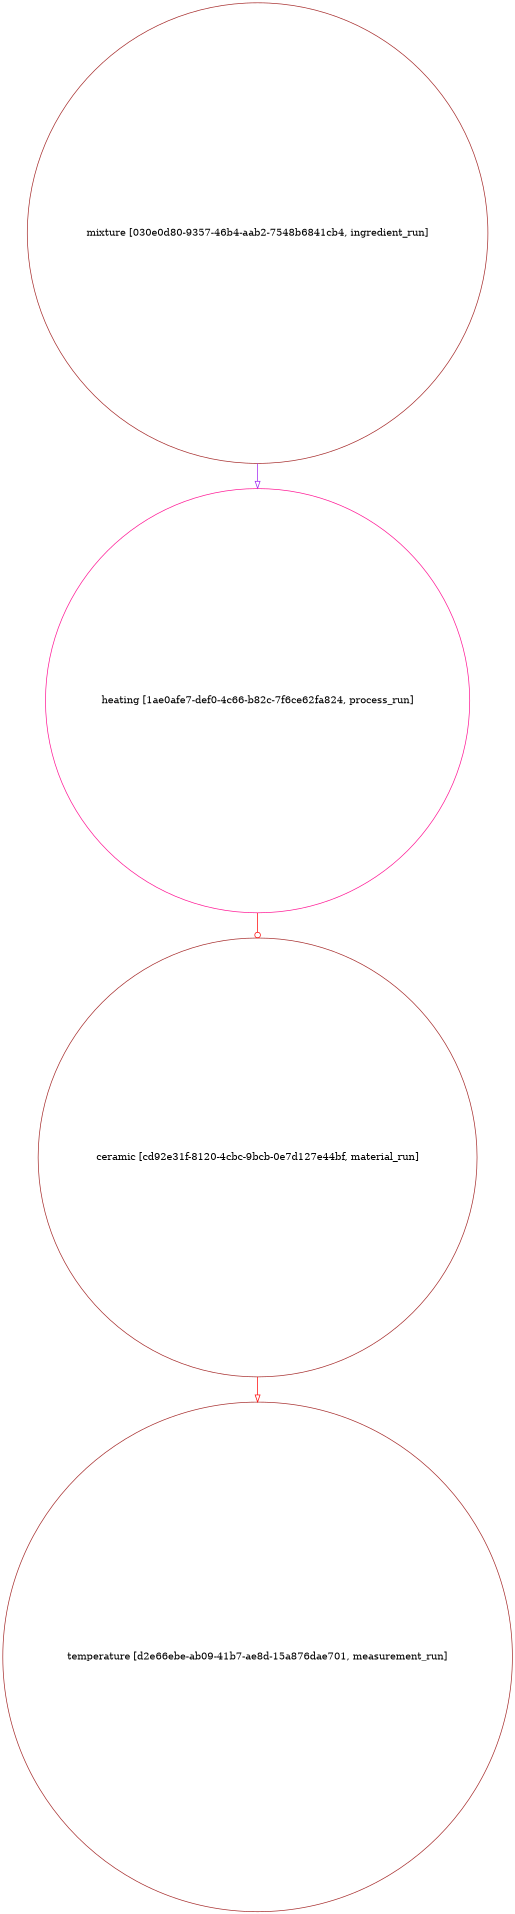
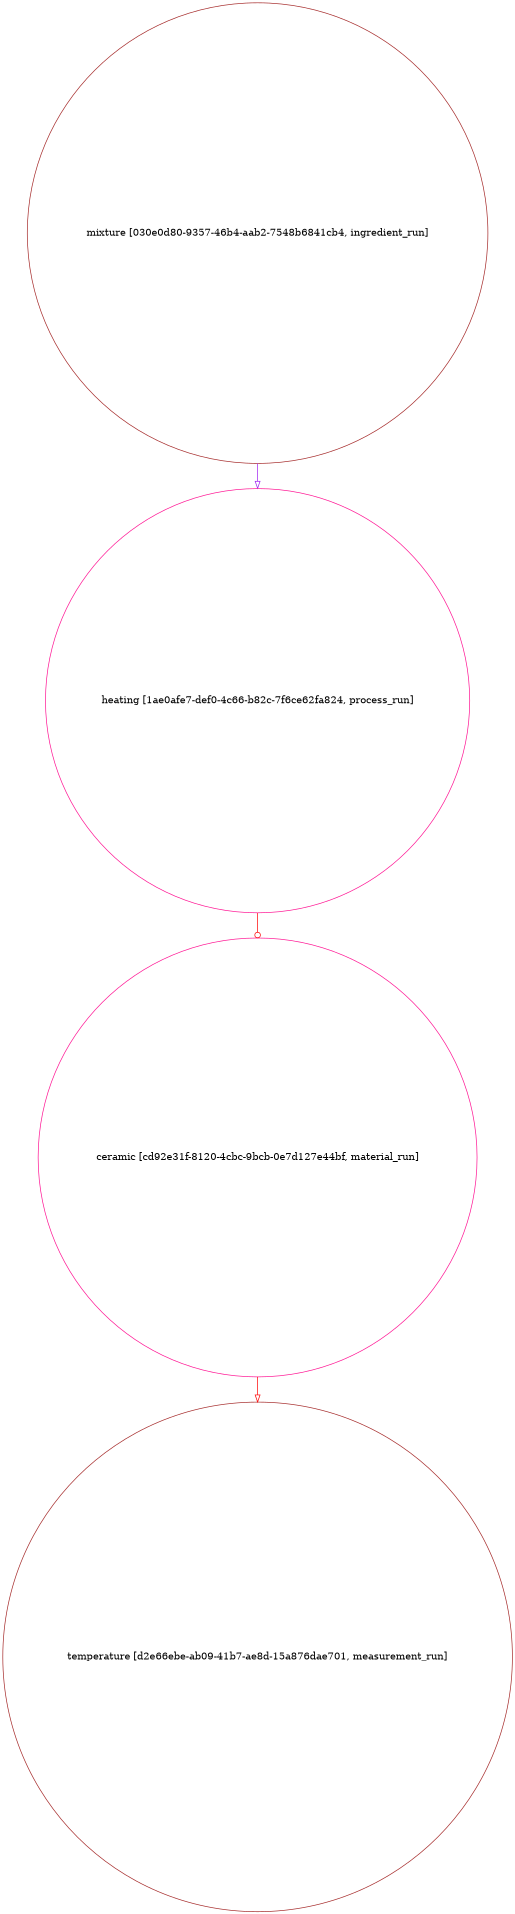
(258, 1157) -> (258, 1157)
